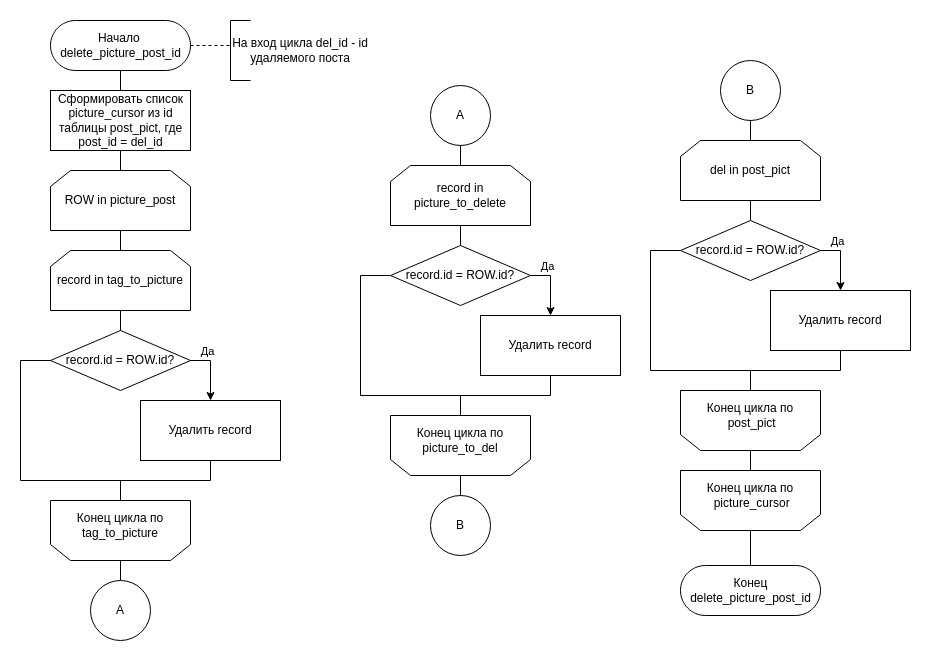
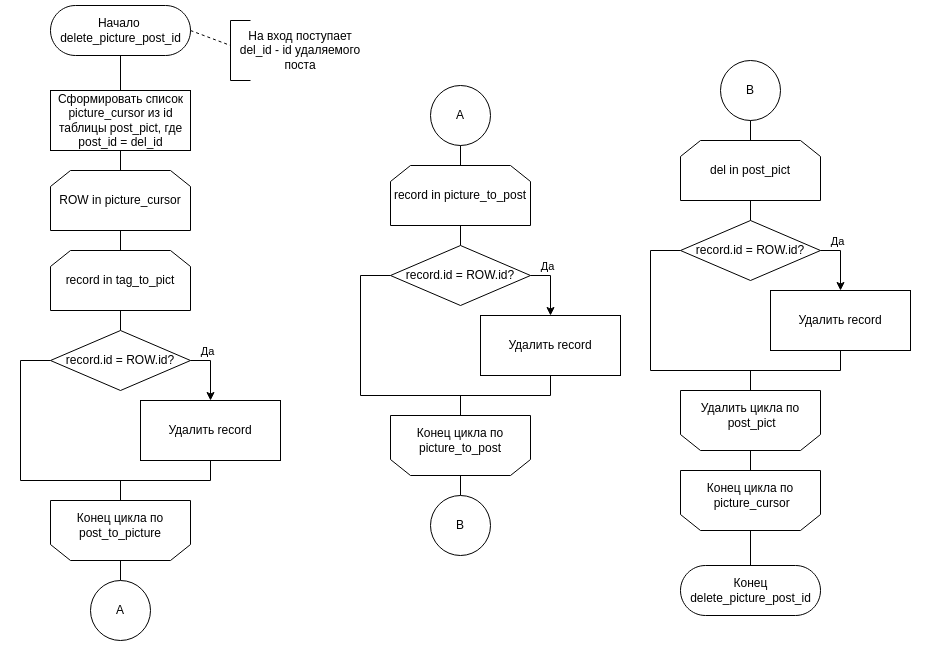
(121, 46) -> (121, 31)
(301, 51) -> (301, 51)
(461, 196) -> (461, 196)
(121, 201) -> (121, 201)
(121, 281) -> (121, 281)
(751, 416) -> (751, 416)
(461, 441) -> (461, 441)
(121, 526) -> (121, 526)
